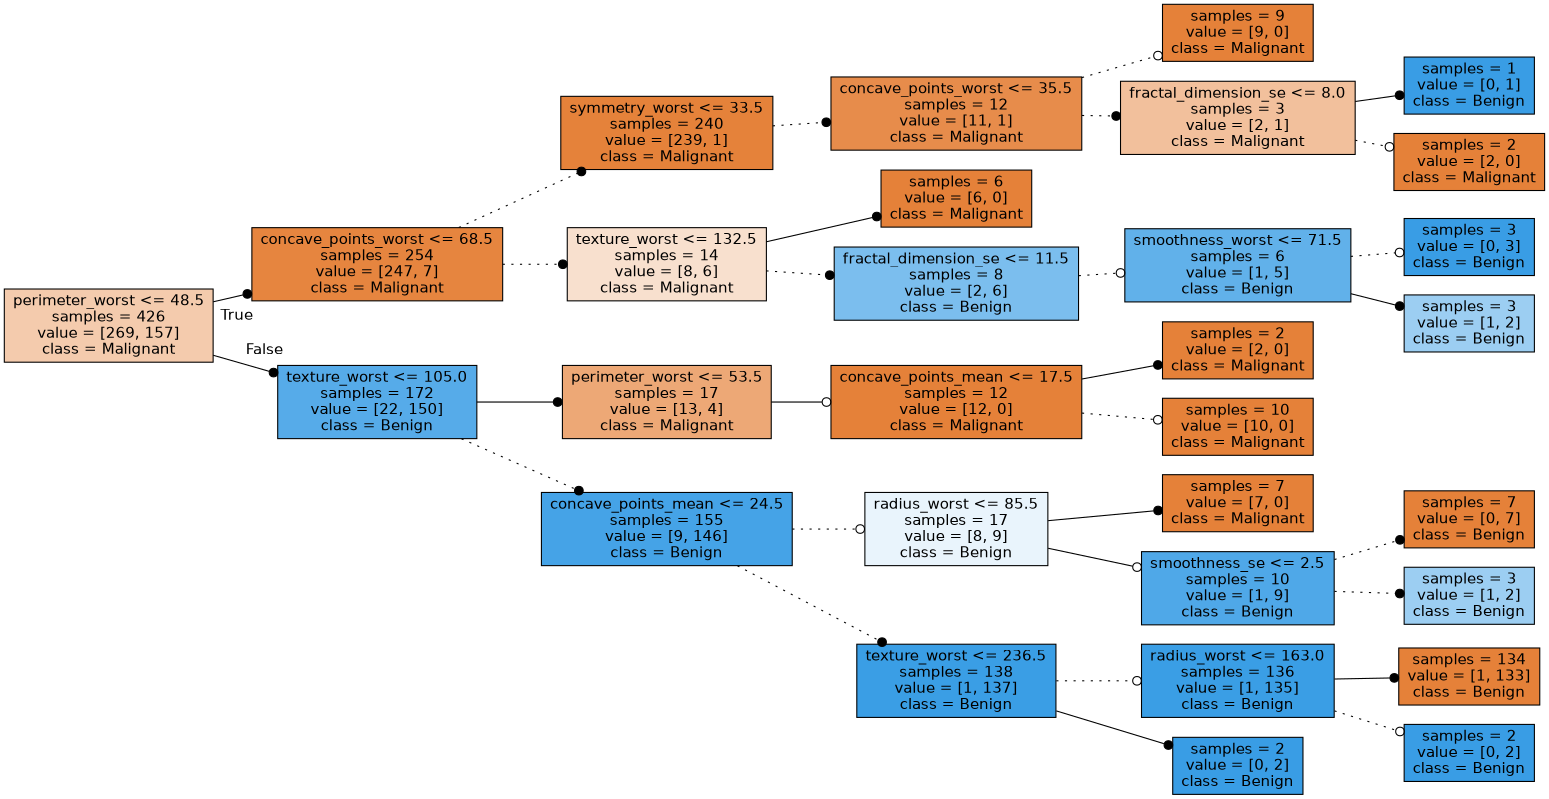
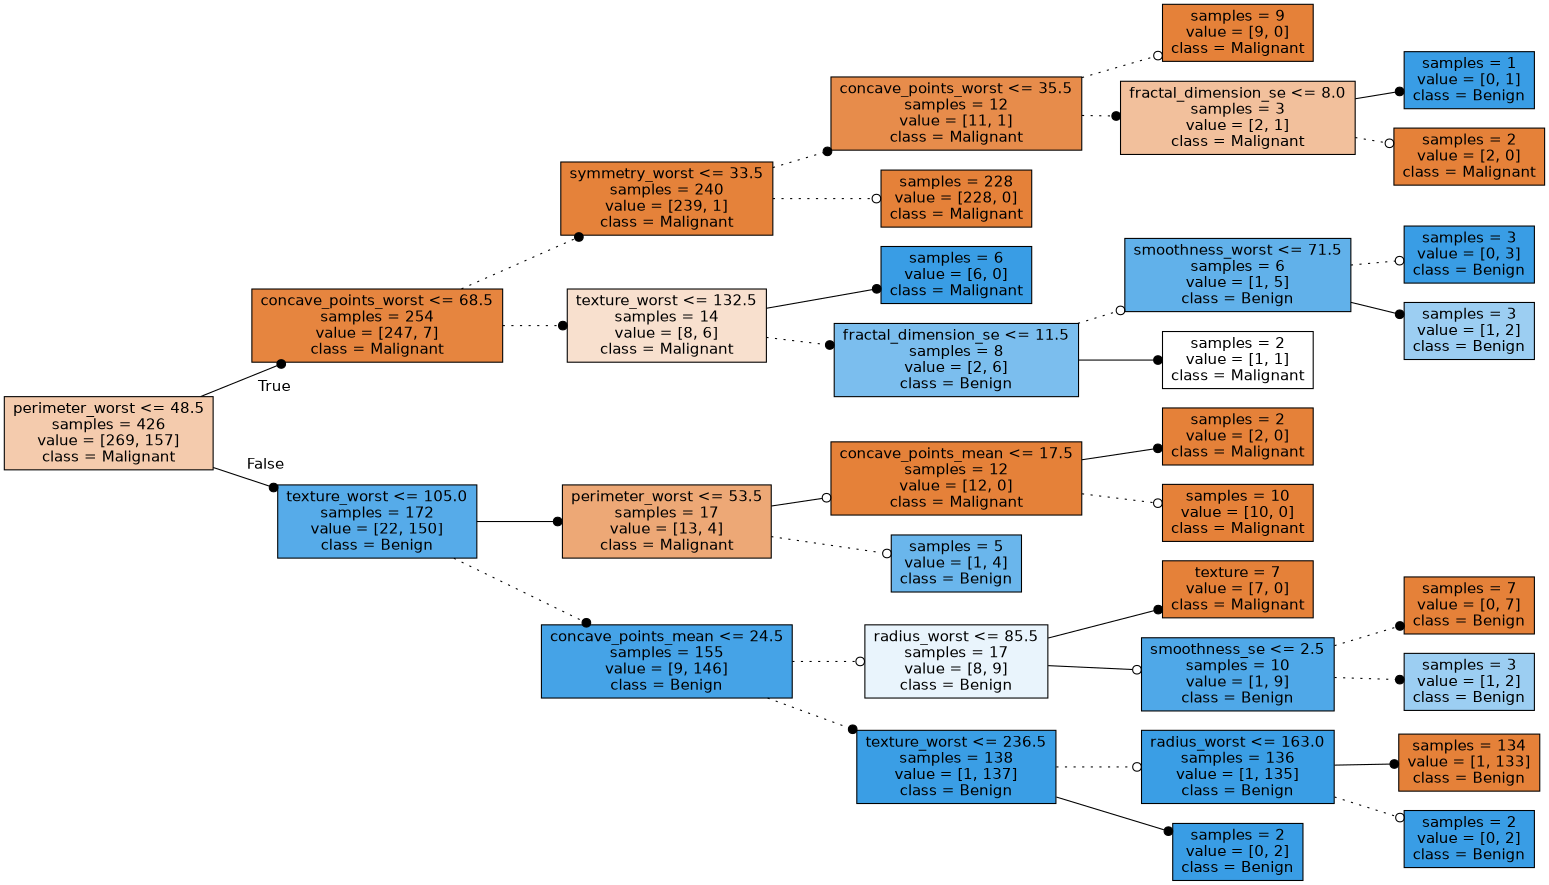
(956, 199) -> (956, 275)
none -> (956, 199)
none -> (1238, 360)
(1238, 503) -> (1238, 589)
none -> (956, 563)
